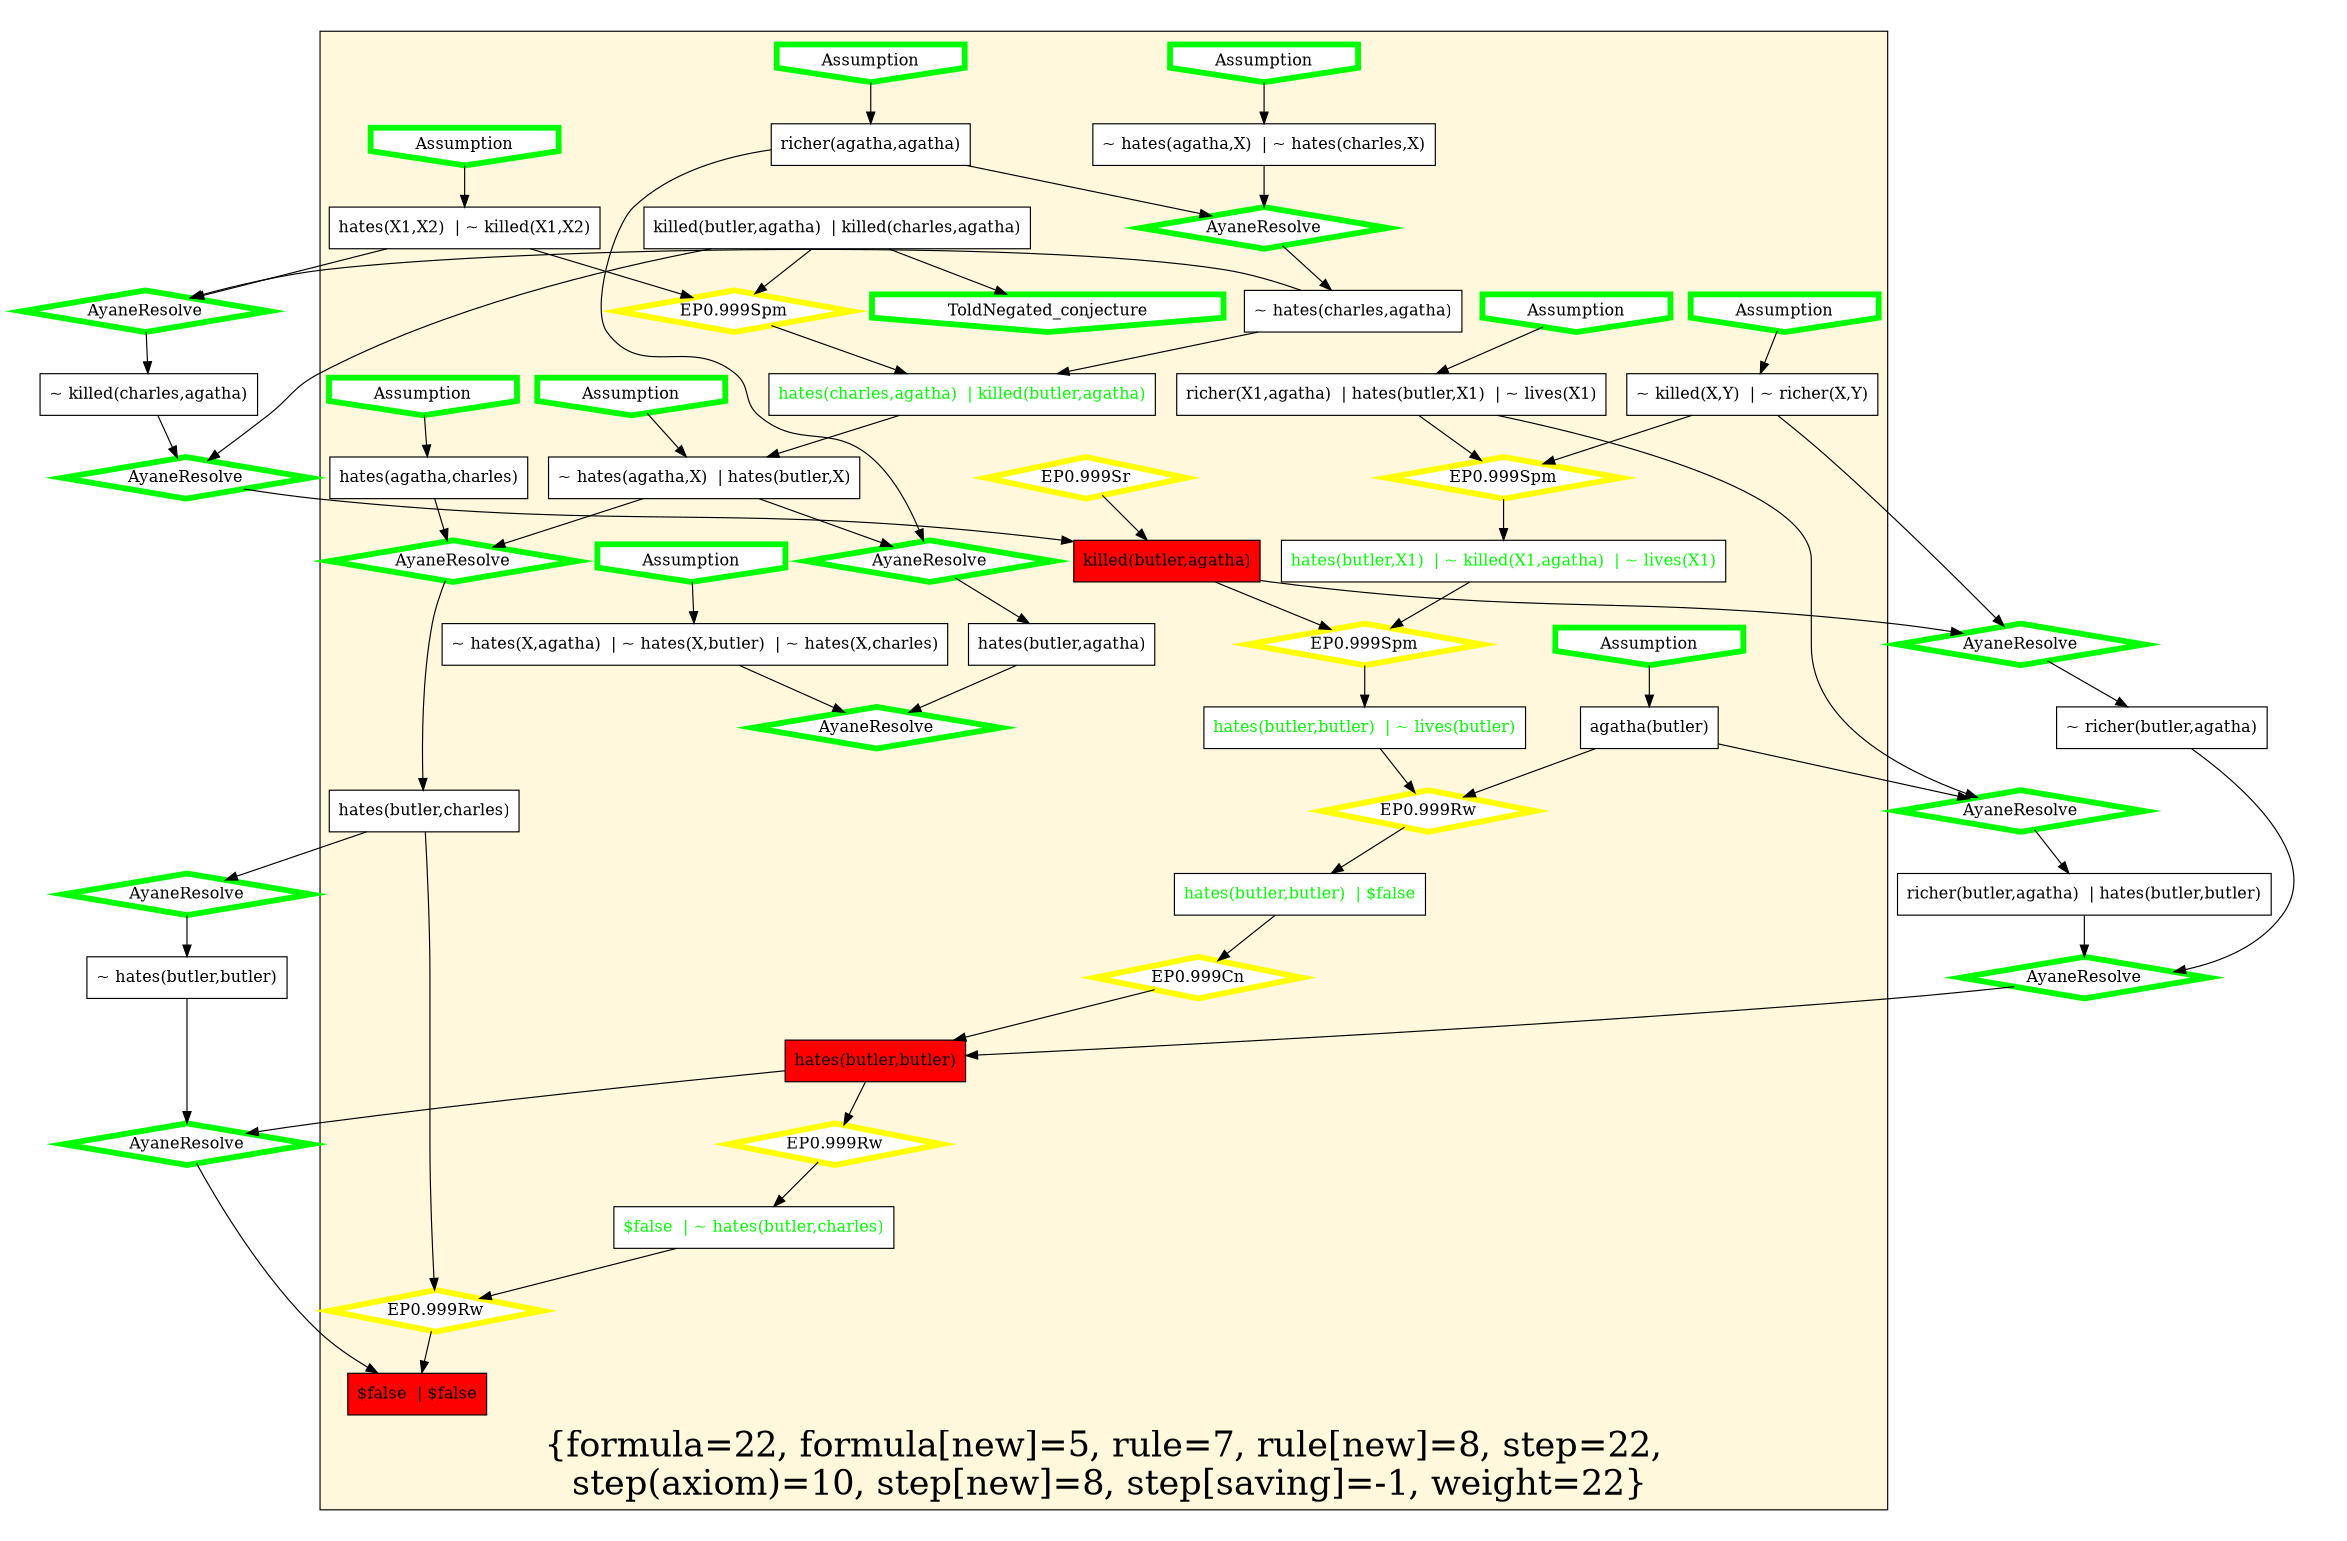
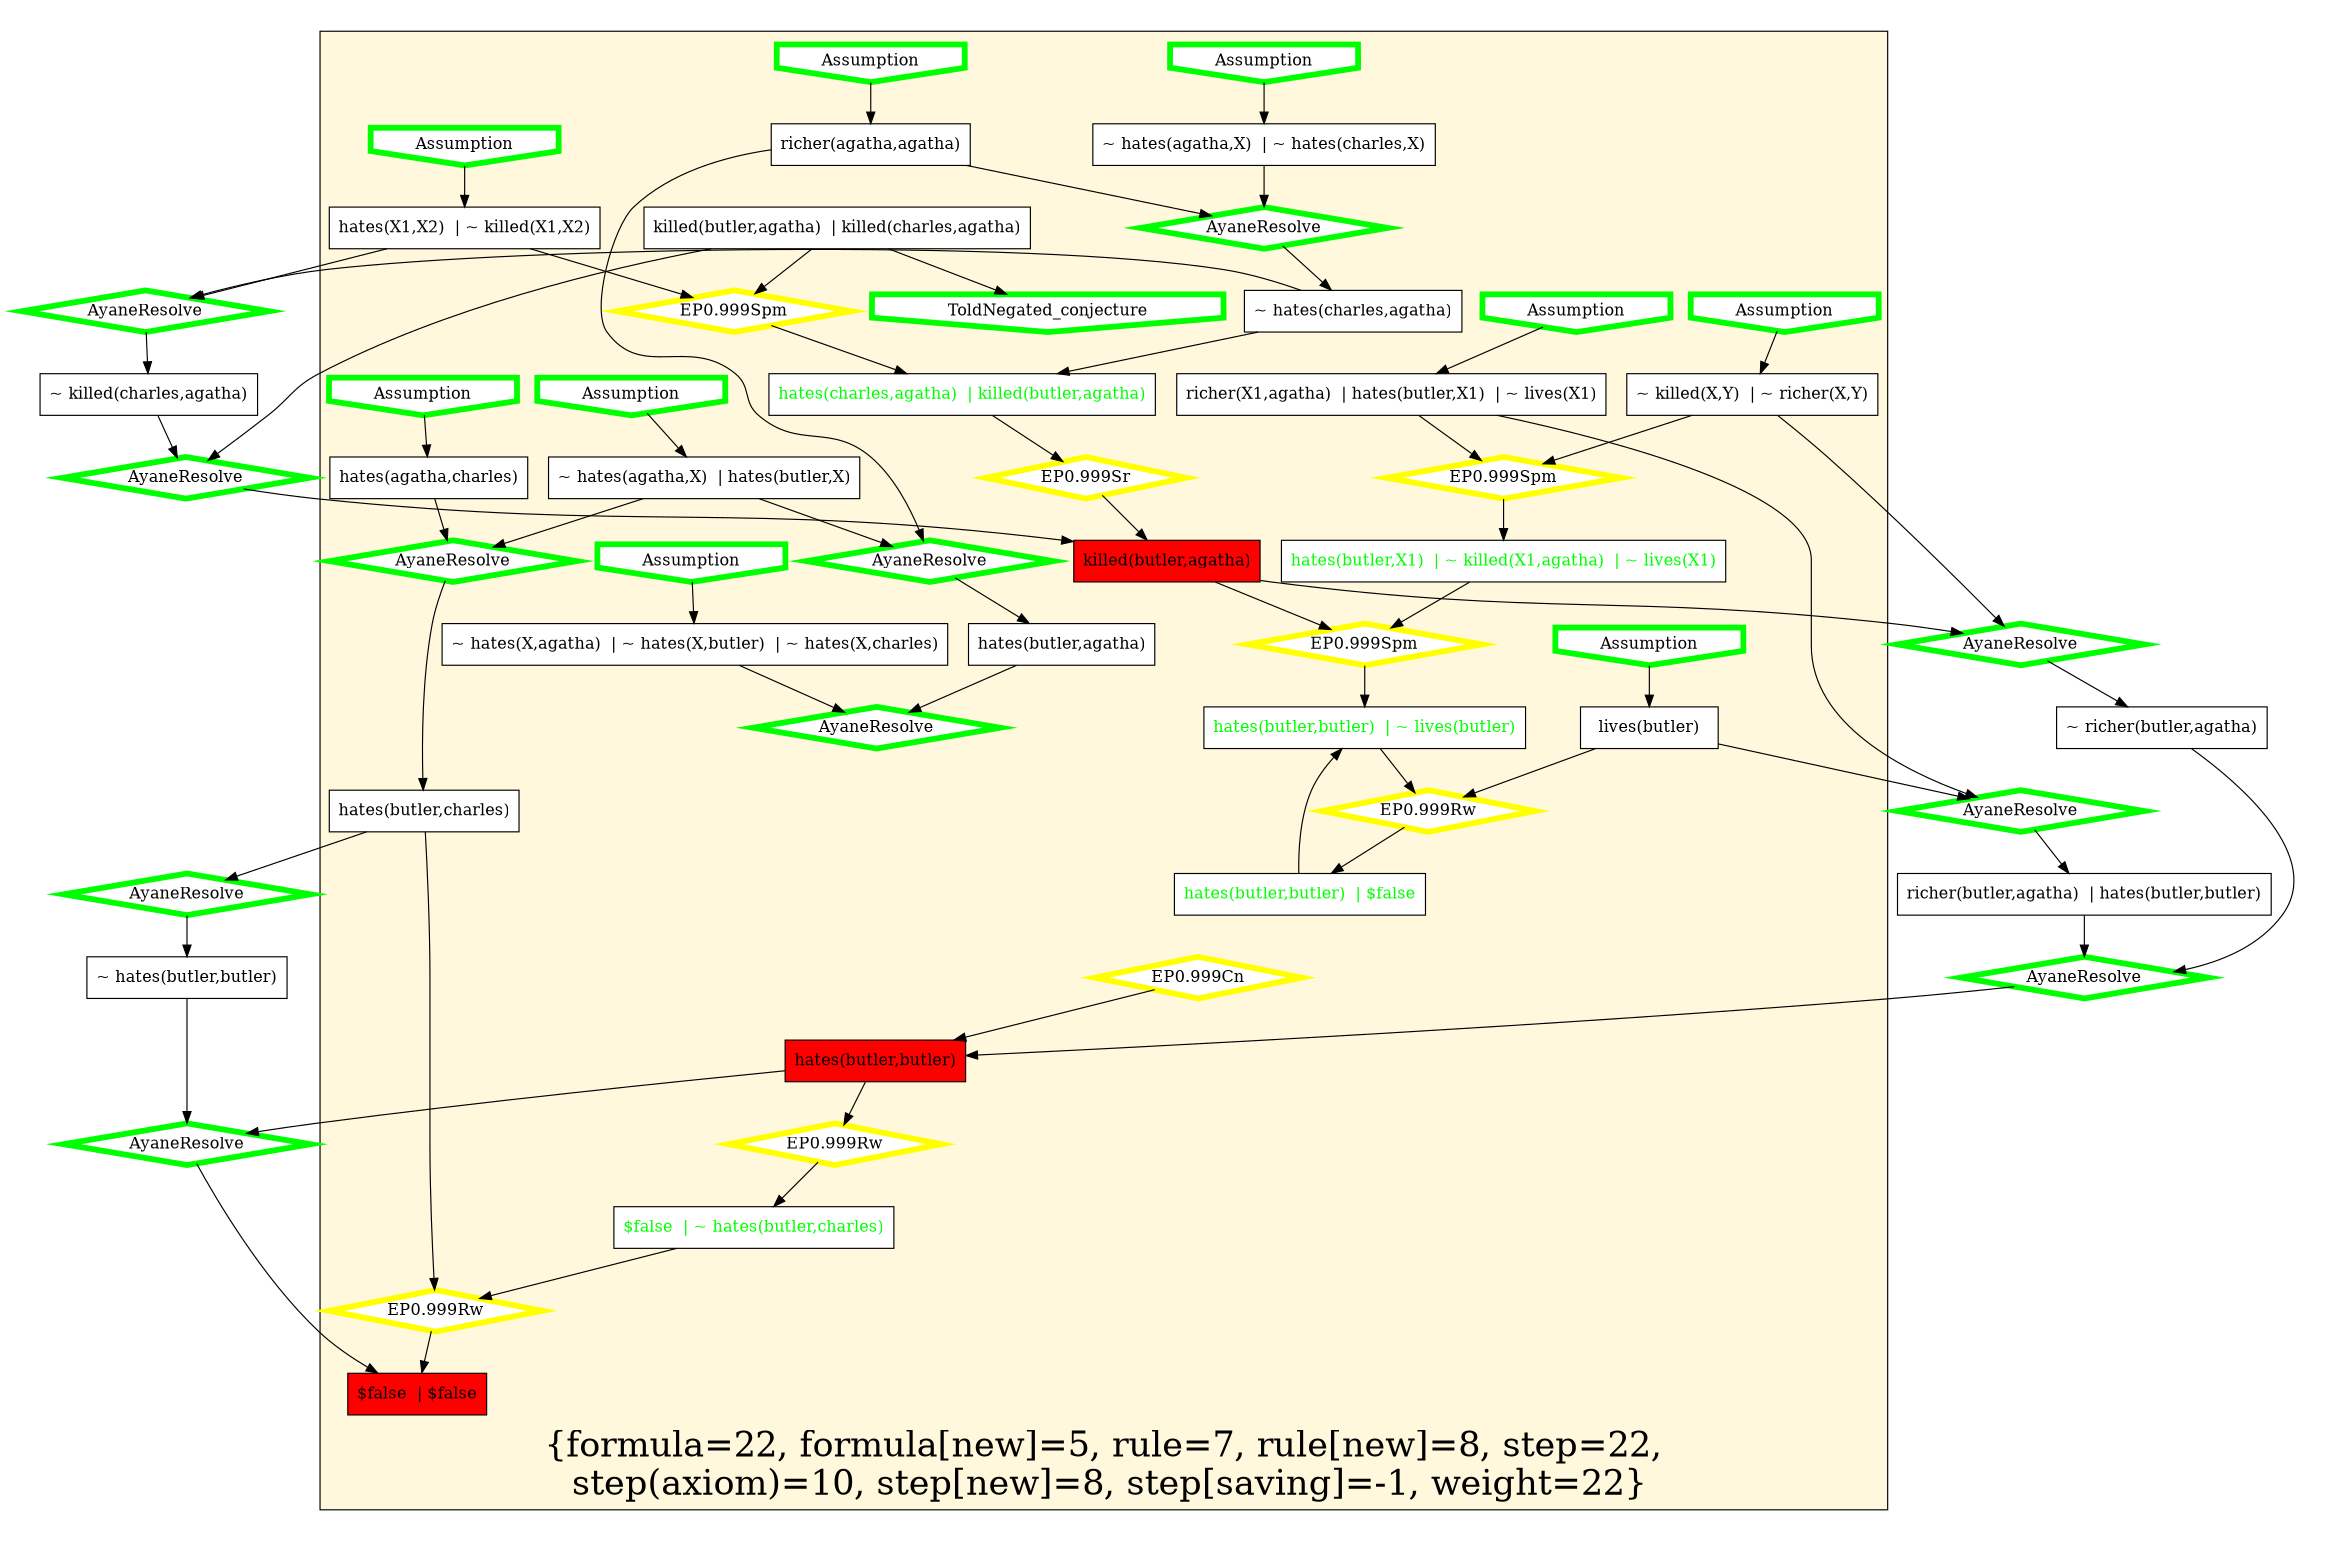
(842, 433) -> (1023, 435)
(1649, 728) -> (1649, 728)
(1251, 934) -> (1305, 811)
